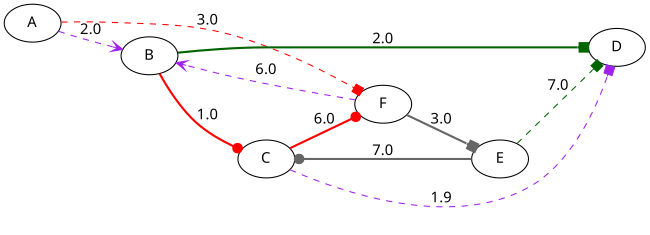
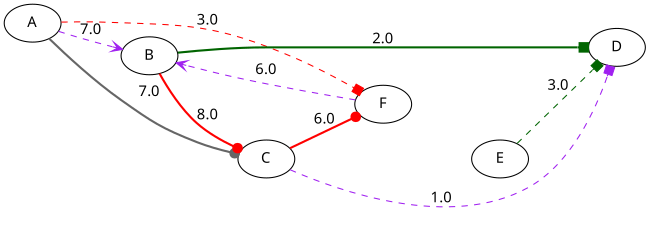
(91, 30) -> (91, 30)
(558, 86) -> (558, 86)
(208, 115) -> (208, 115)
(437, 129) -> none
(388, 159) -> (132, 108)
(442, 198) -> (442, 198)
